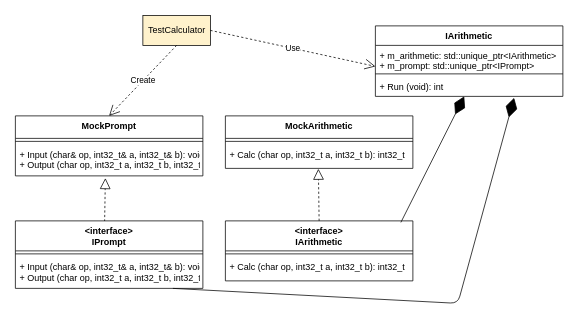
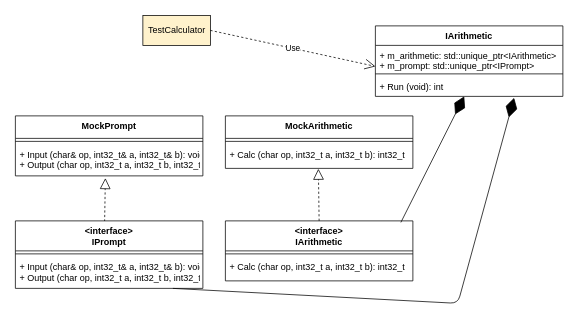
(149, 74) -> none
